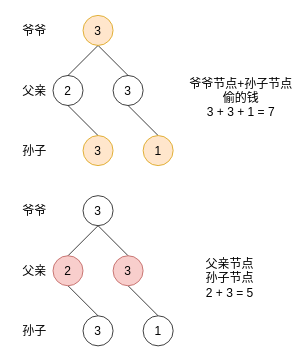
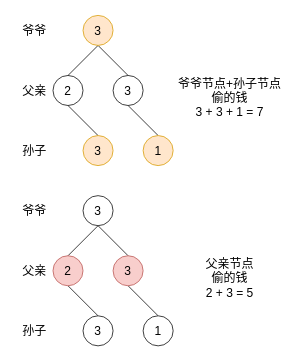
(240, 98) -> (229, 98)
(230, 278) -> (230, 278)
